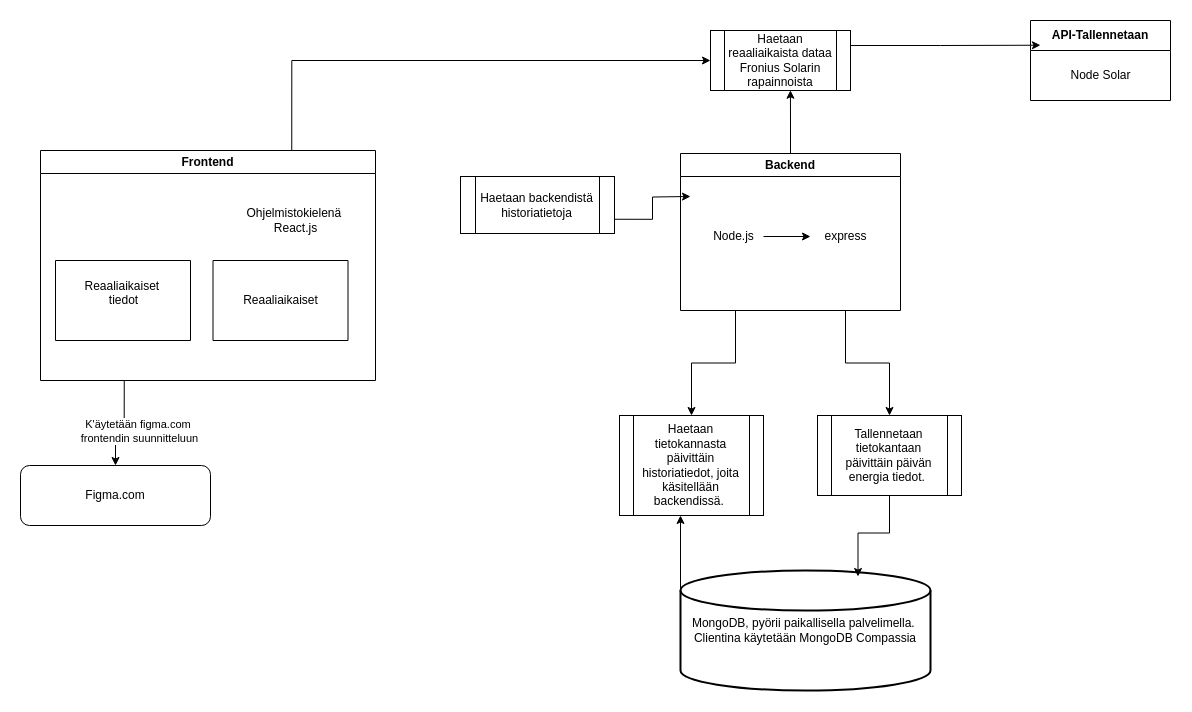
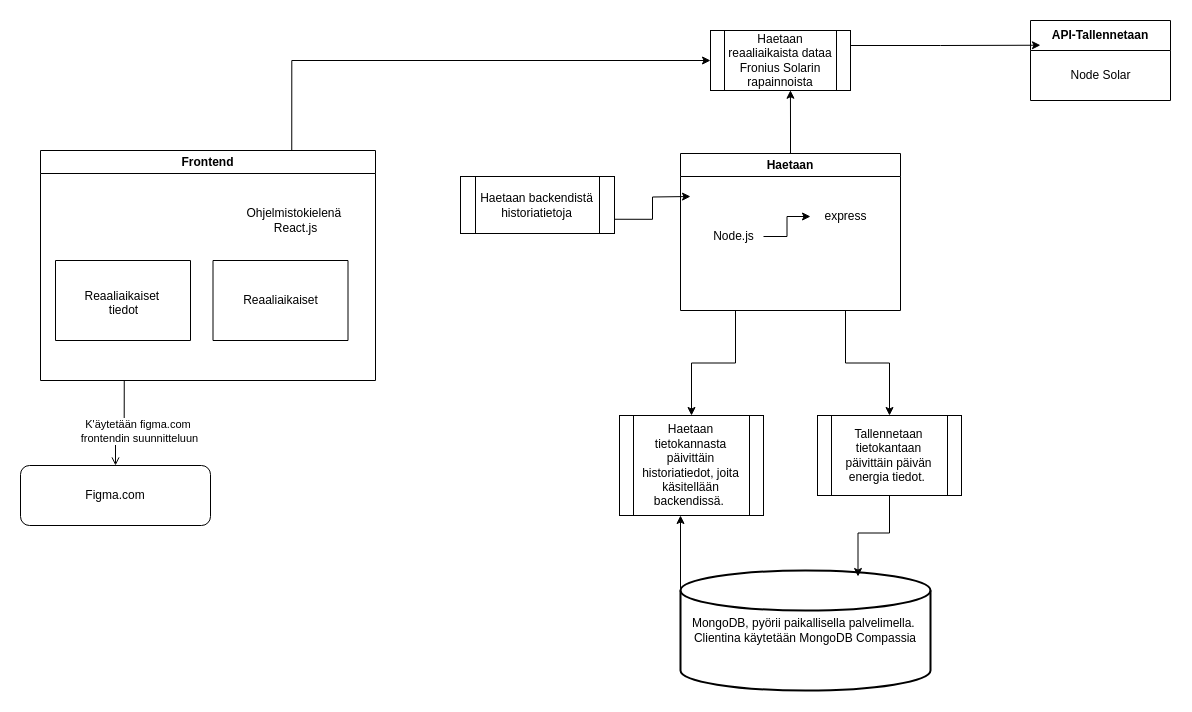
(791, 166) -> (791, 166)
(846, 237) -> (846, 217)
(123, 301) -> (123, 311)
(116, 457) -> (116, 458)
